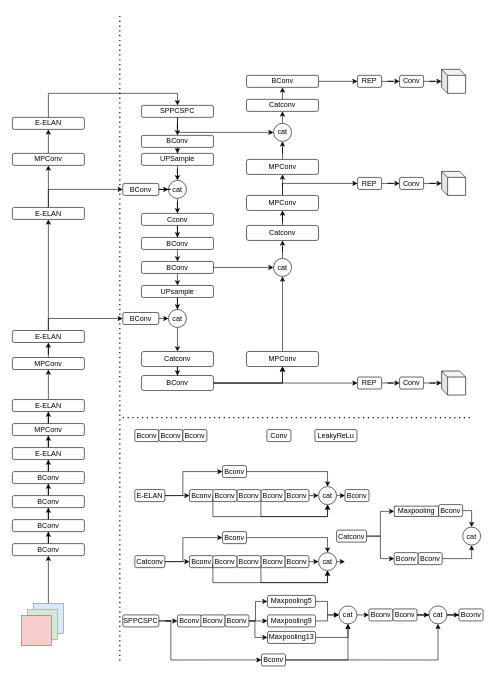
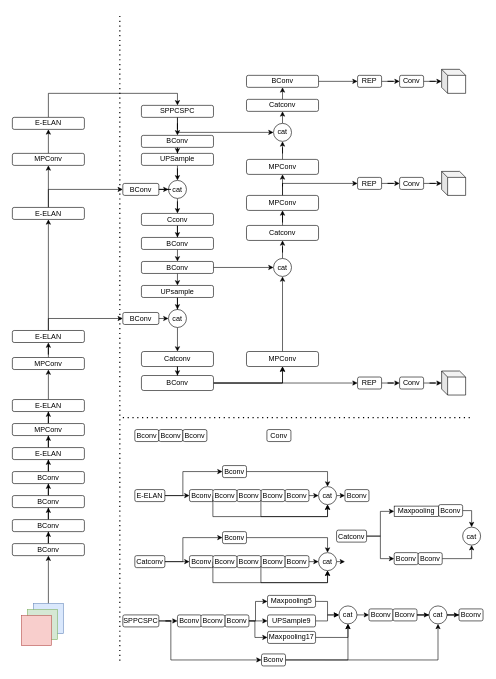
(336, 435) -> none
(291, 621) -> (291, 621)
(291, 637) -> (291, 637)
